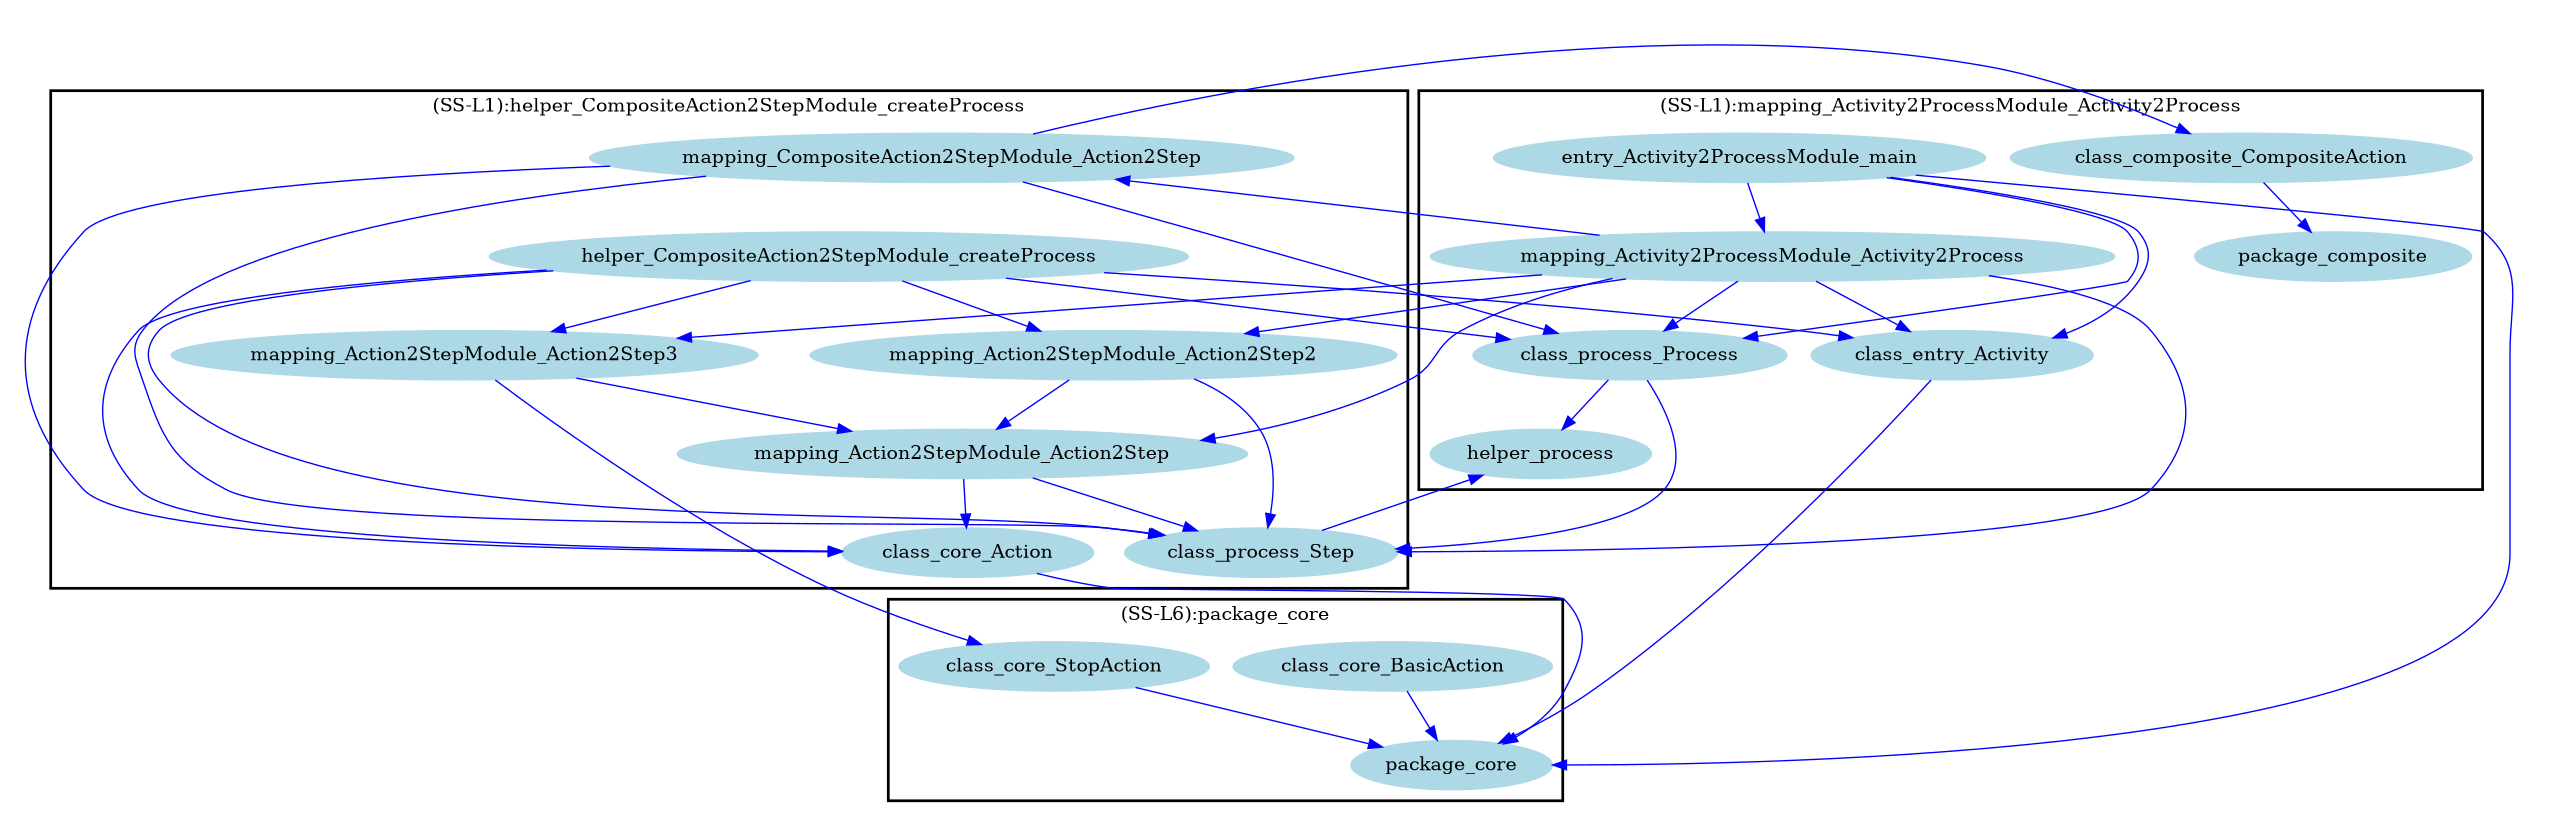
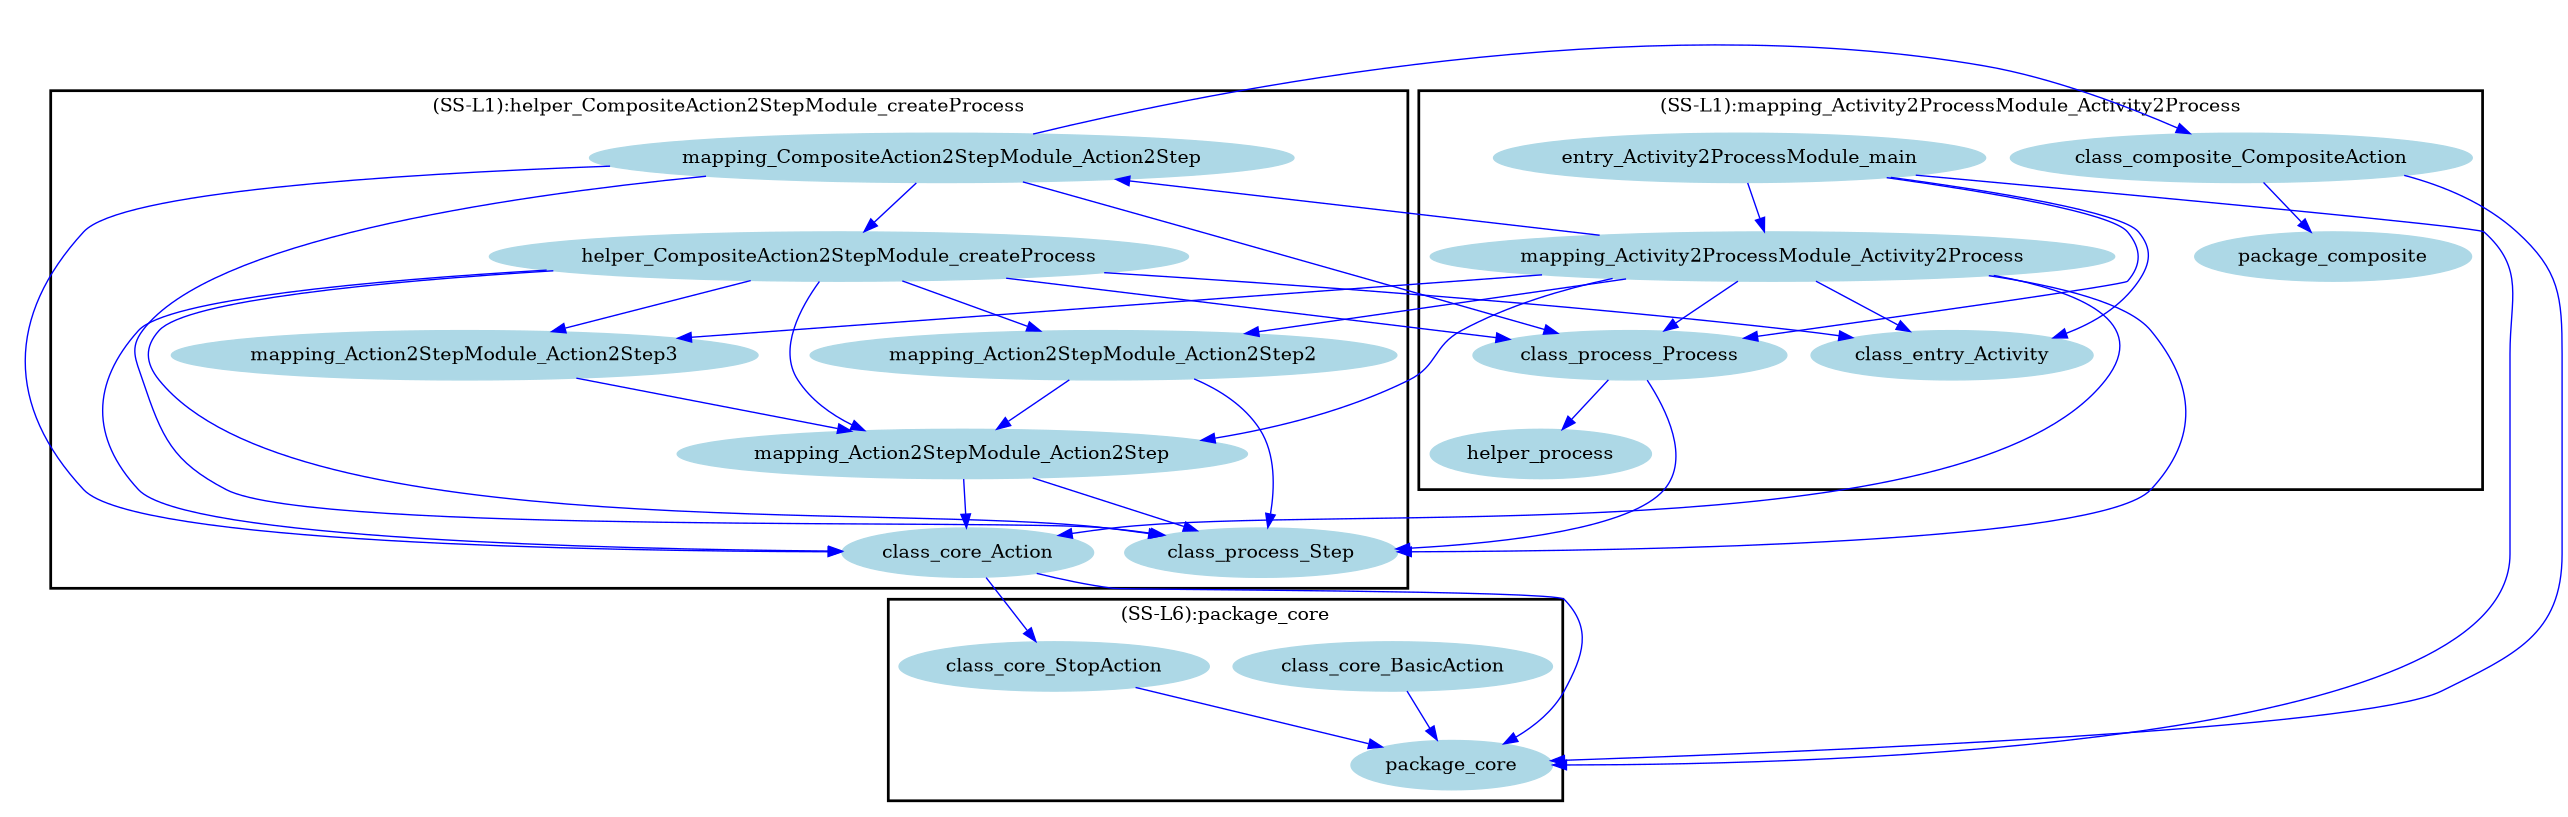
none -> (895, 203)
none -> (791, 363)
(1396, 505) -> none
none -> (1698, 505)
(732, 538) -> (1010, 608)
(1735, 575) -> (2333, 713)
